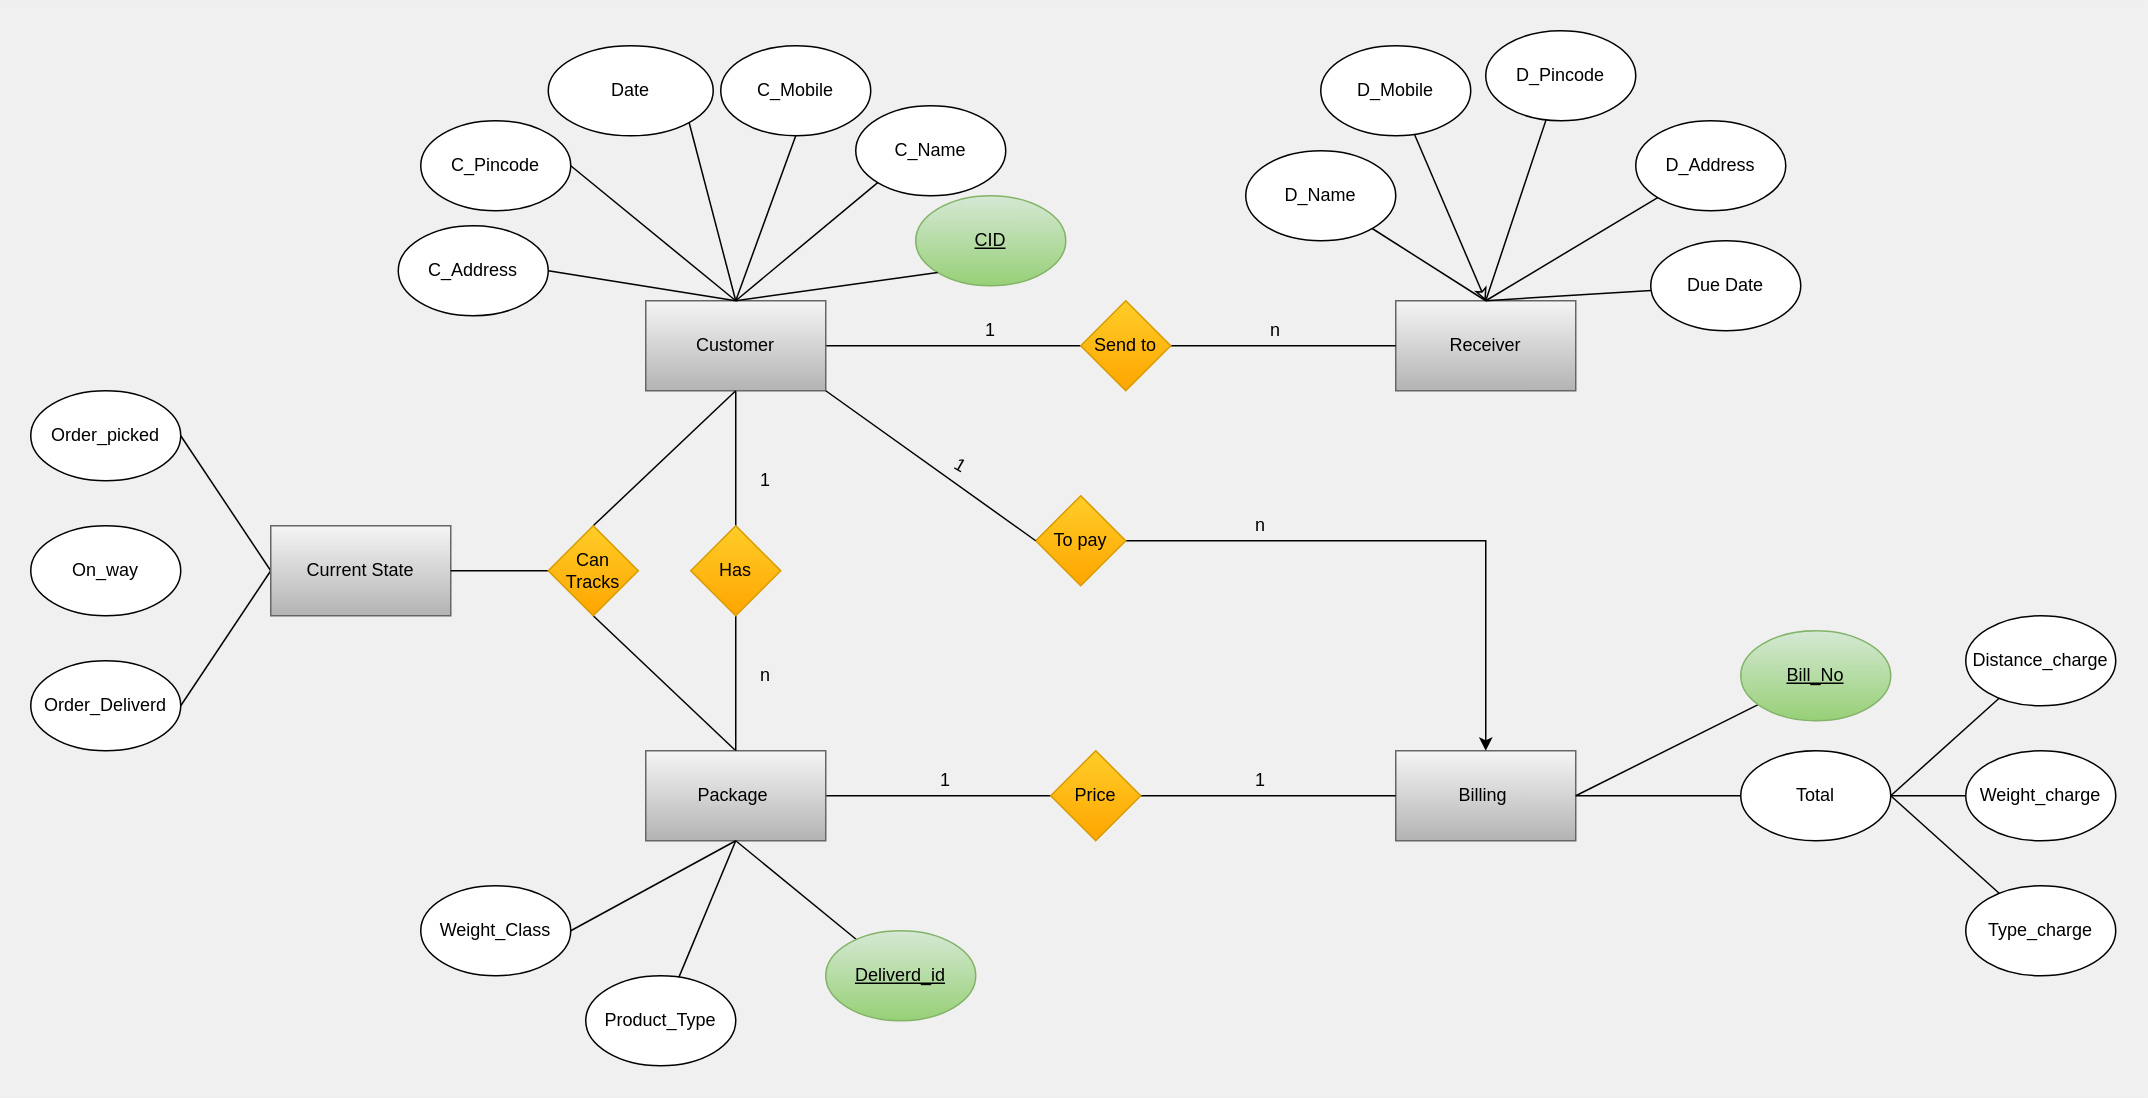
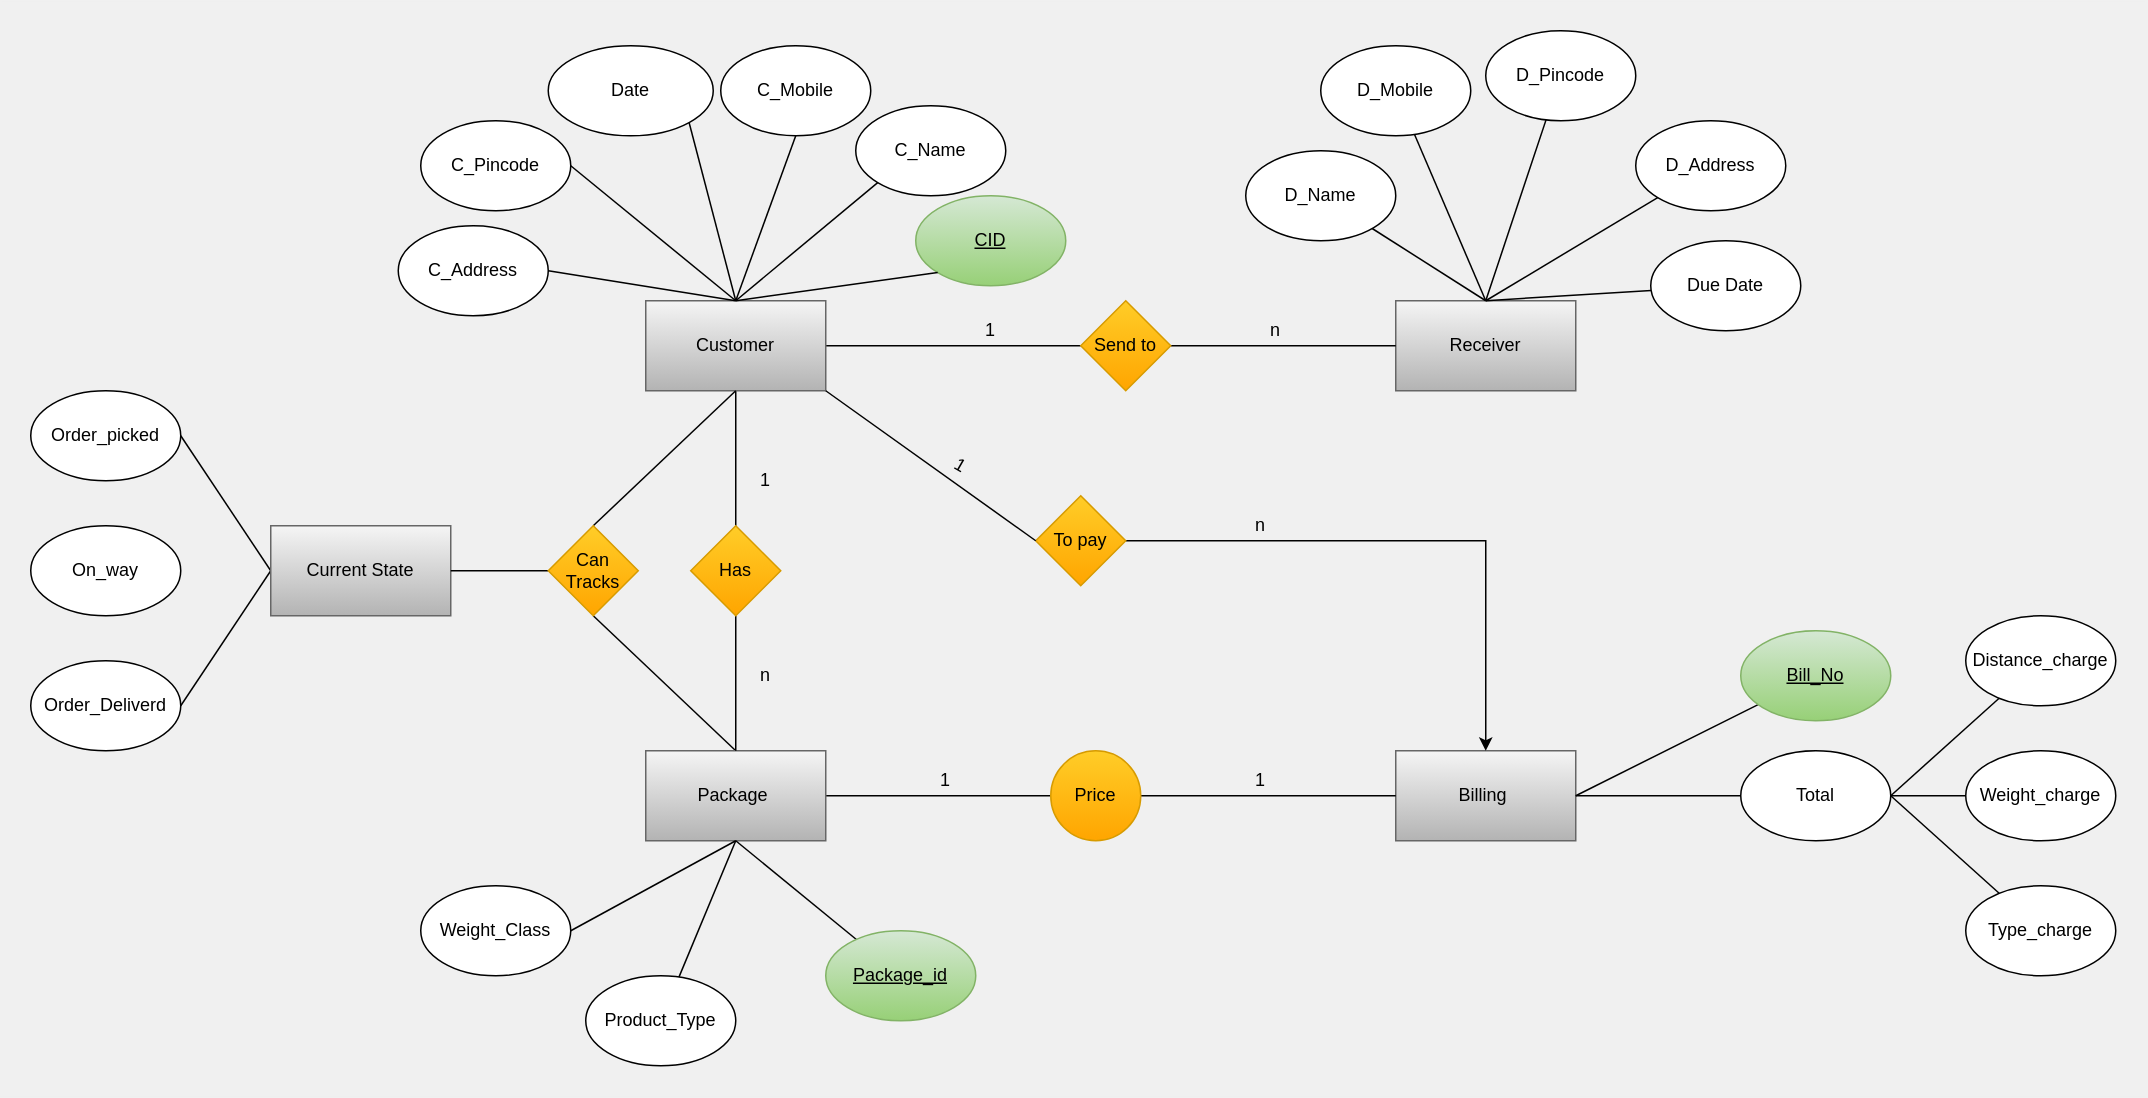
(1481, 290) -> (1482, 292)
(1096, 796) -> (1096, 796)
(901, 976) -> (901, 976)
